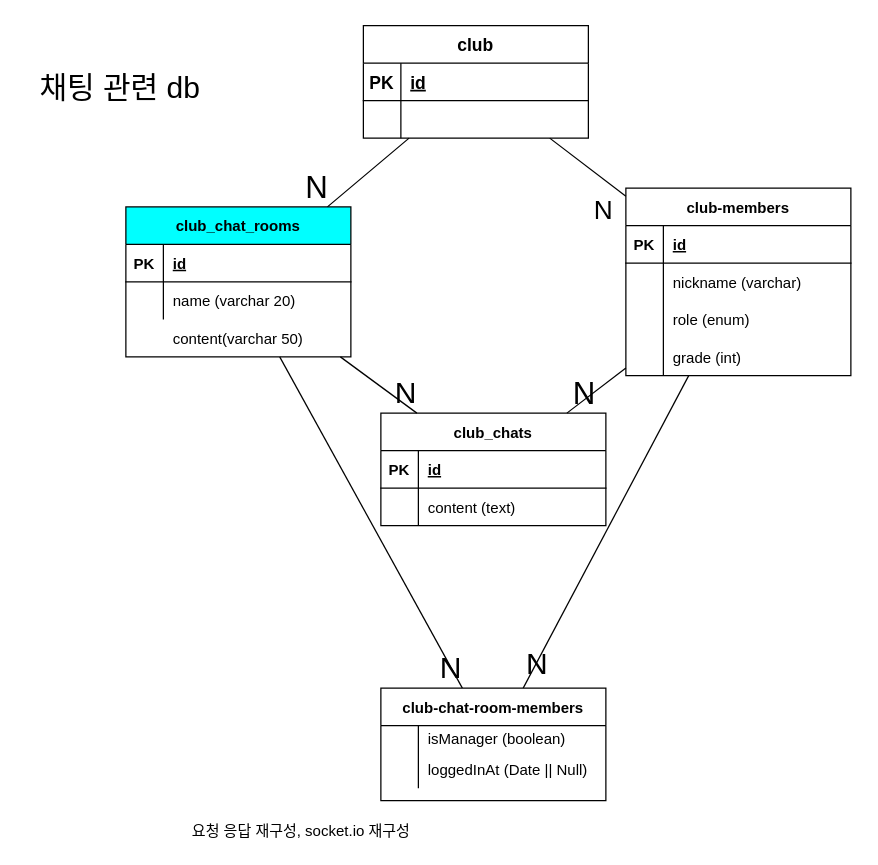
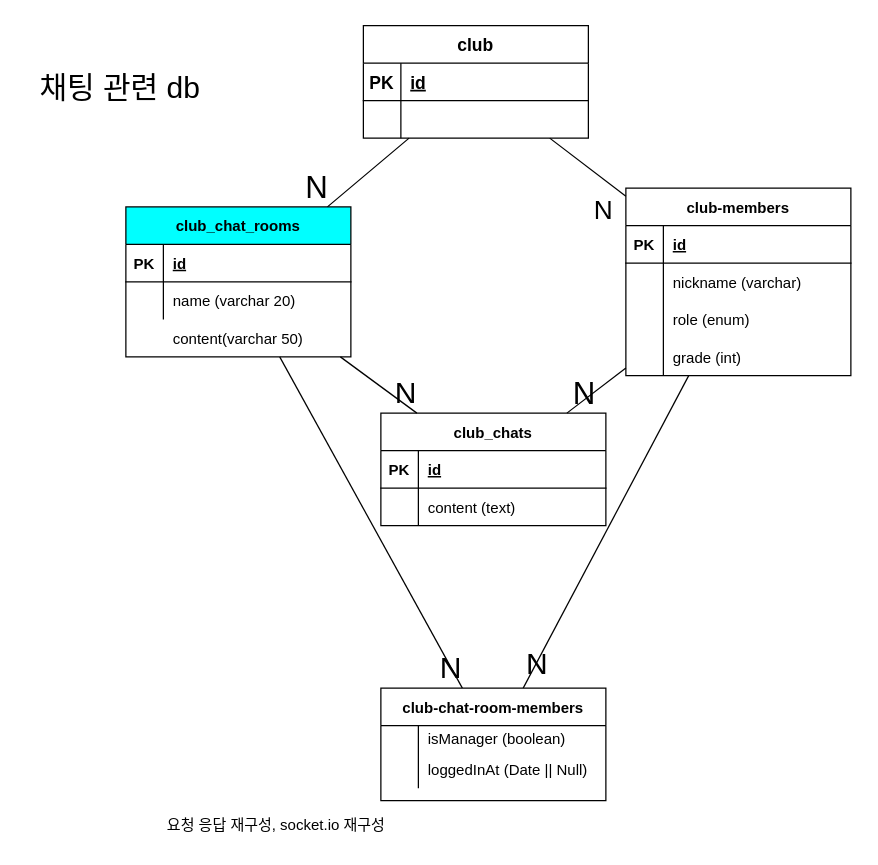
(301, 832) -> (276, 826)
